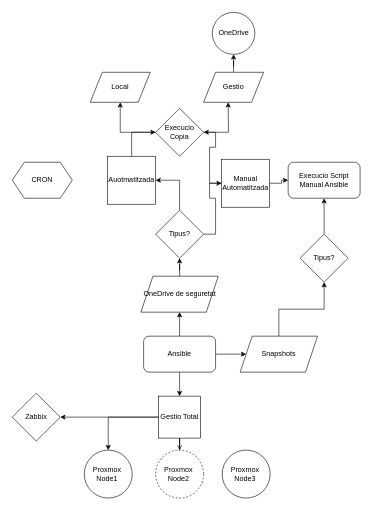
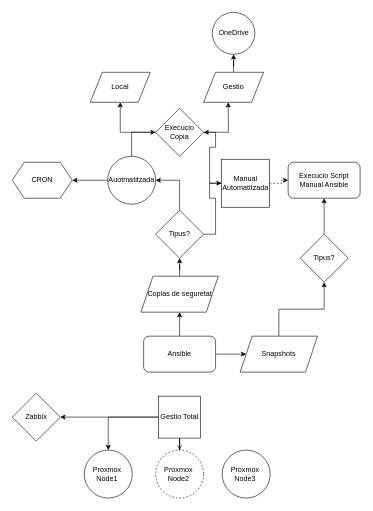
none -> (77, 180)
(132, 180) -> (132, 180)
(278, 183) -> (278, 183)
(180, 294) -> (180, 294)
(180, 382) -> none
